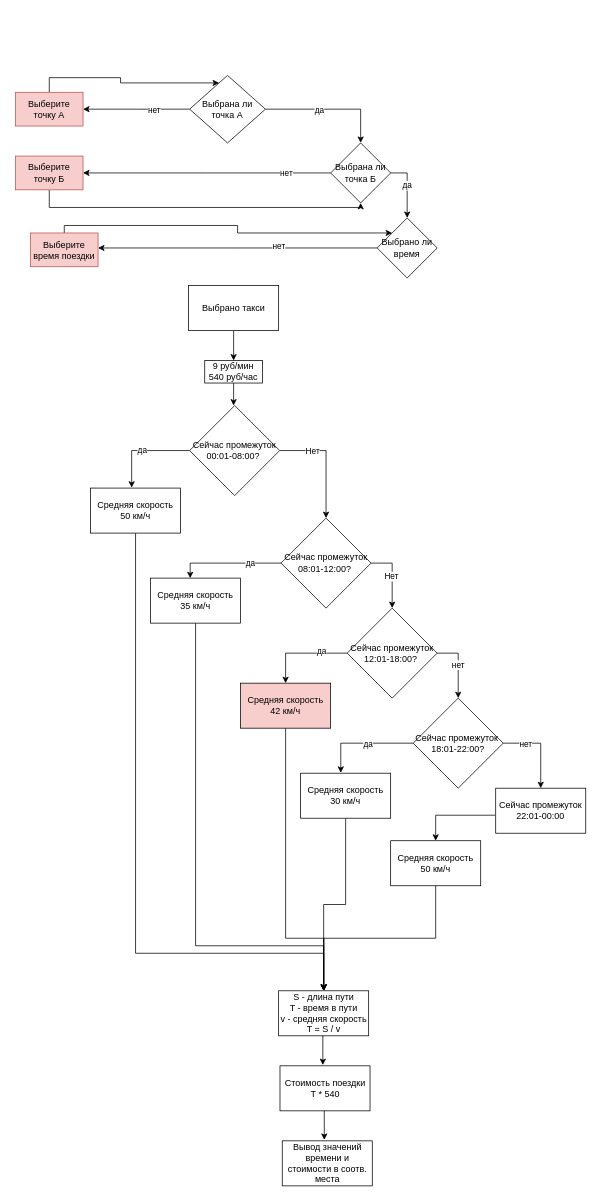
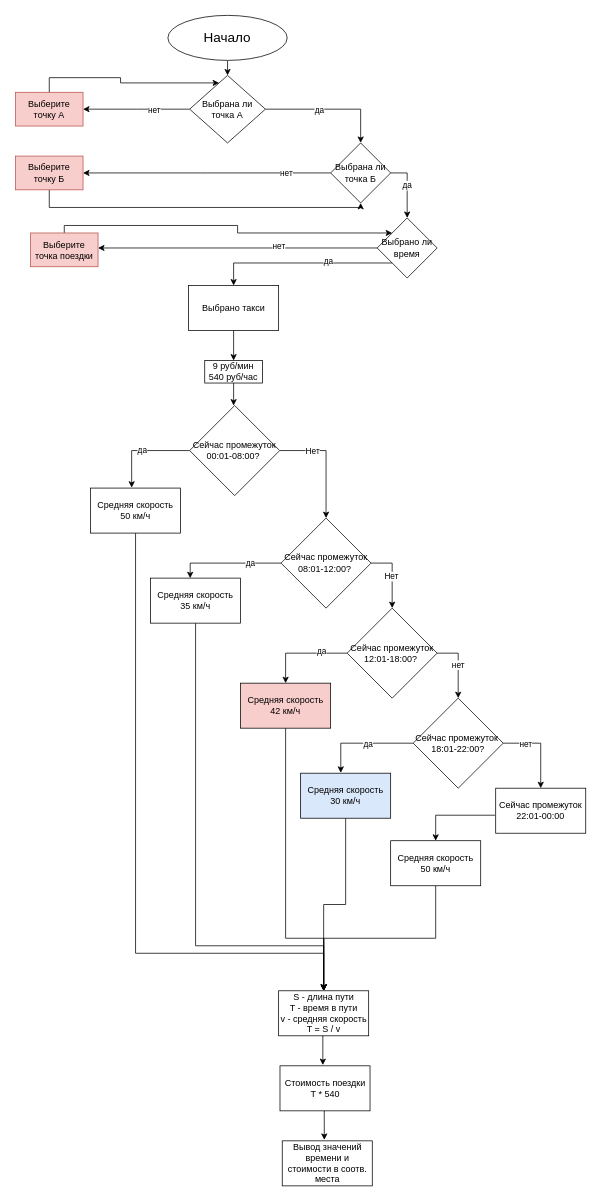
none -> (227, 38)
none -> (227, 65)
(64, 250) -> (64, 250)
none -> (233, 270)
(345, 795) -> (345, 795)
